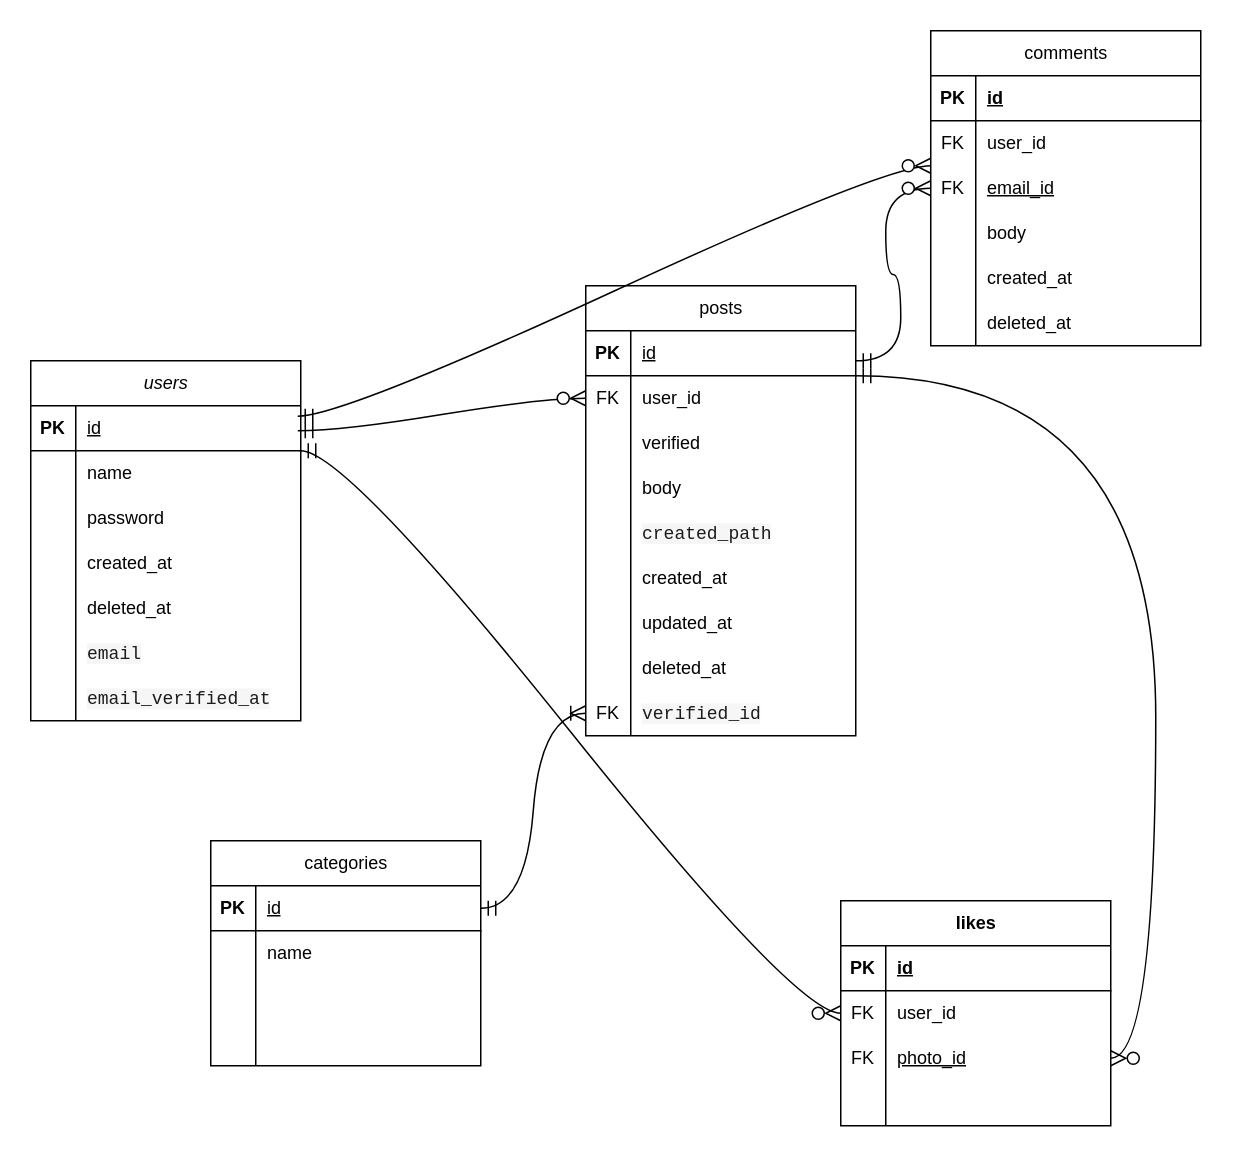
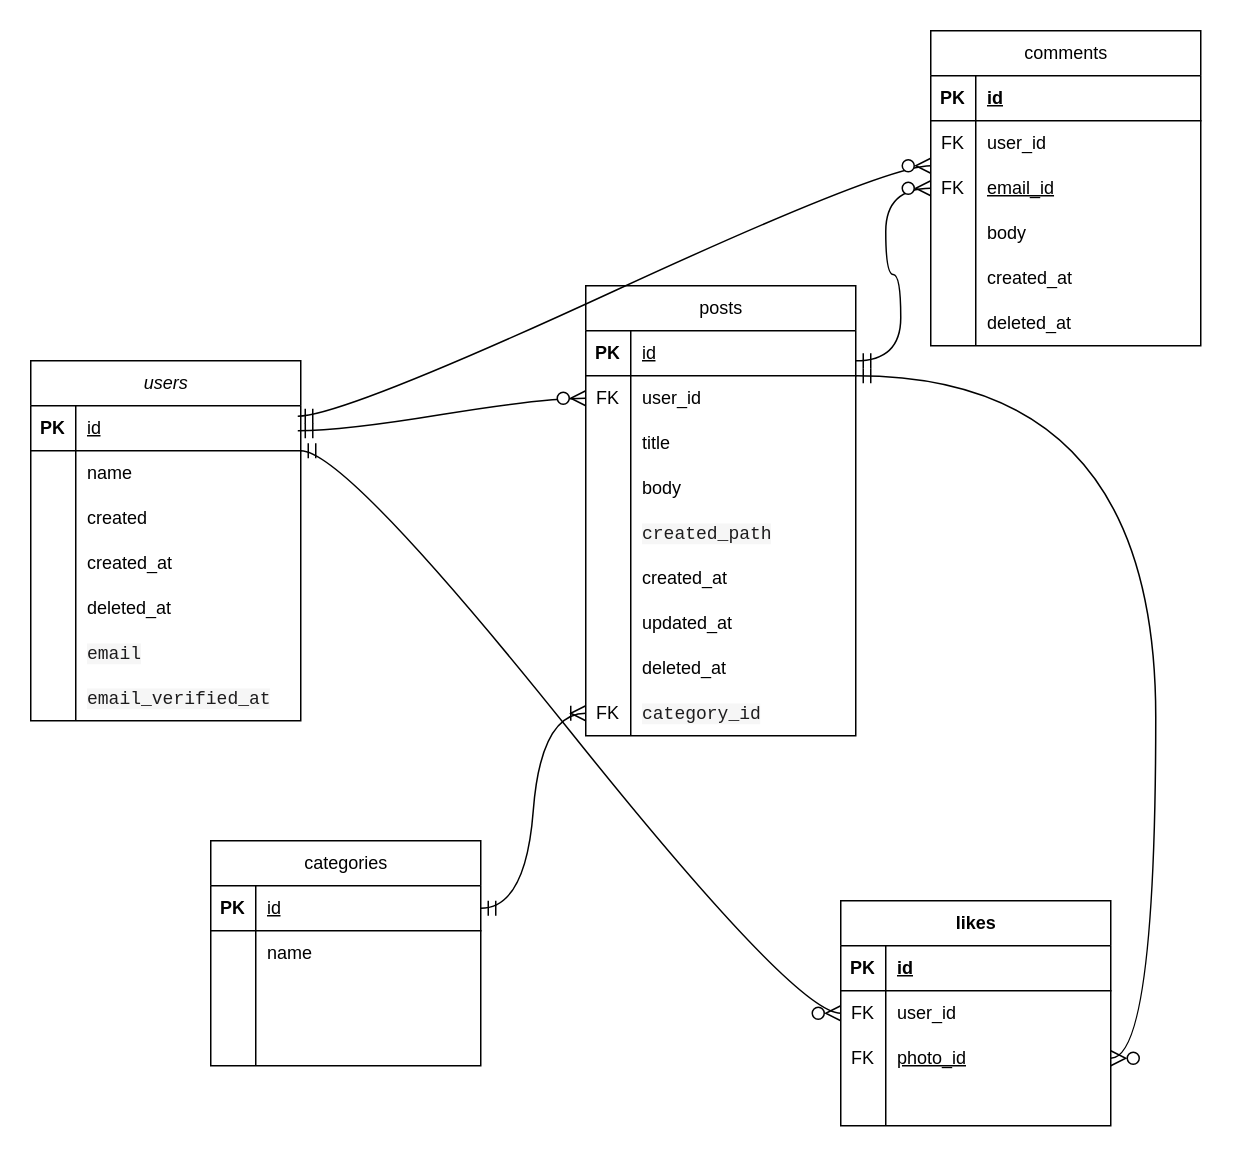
(678, 443) -> (663, 443)
(128, 518) -> (123, 518)
(691, 713) -> (696, 713)
